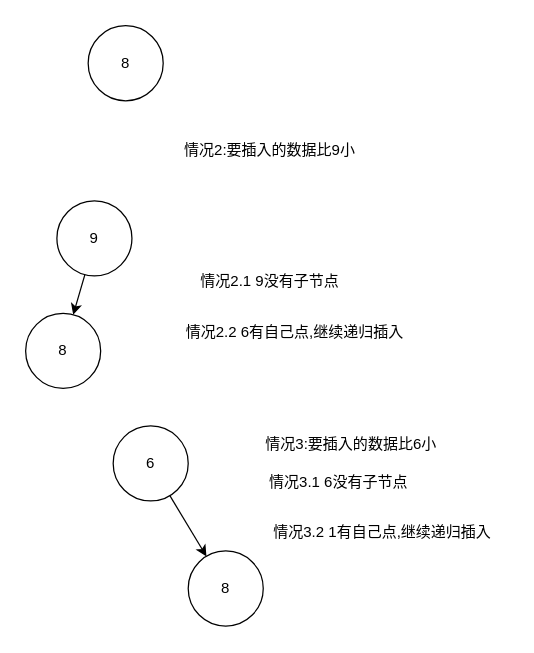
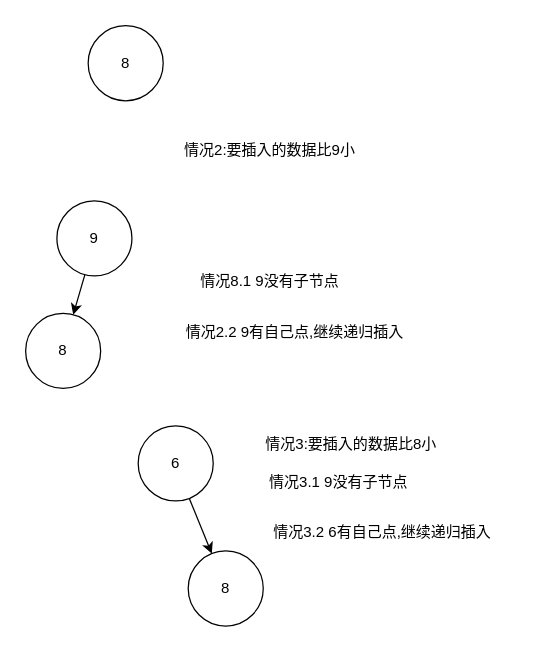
(270, 282) -> (270, 282)
(295, 332) -> (295, 332)
(351, 444) -> (351, 444)
(151, 463) -> (176, 463)
(339, 482) -> (339, 482)
(383, 532) -> (383, 532)
